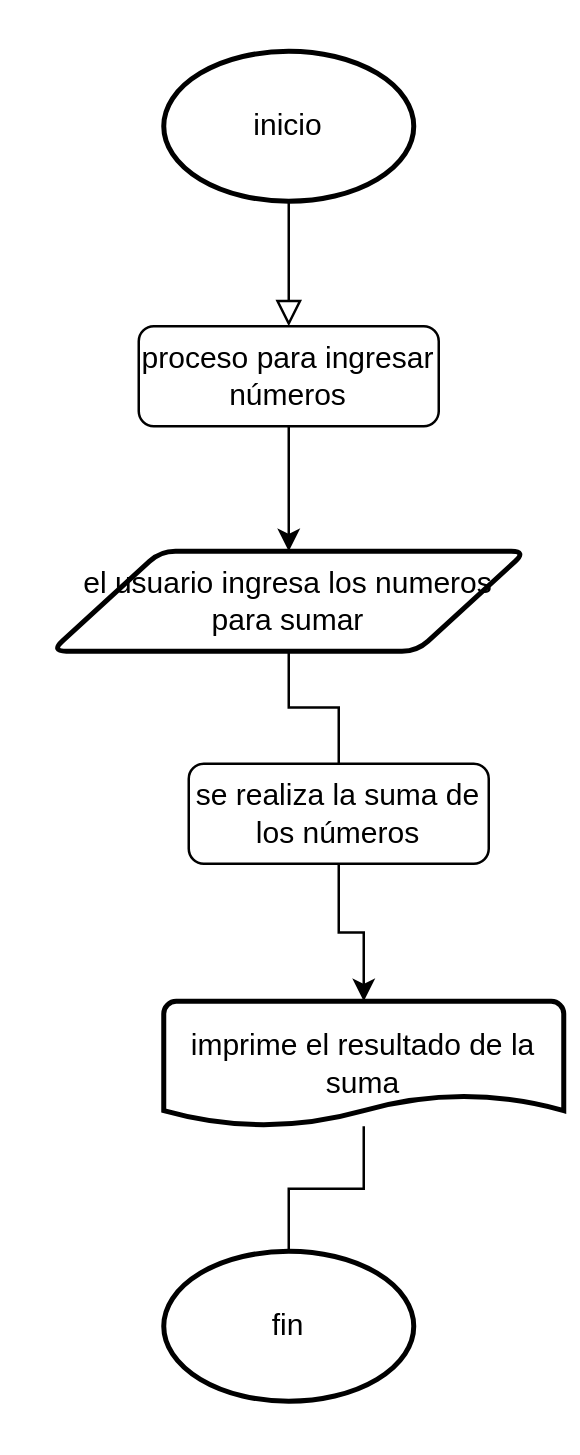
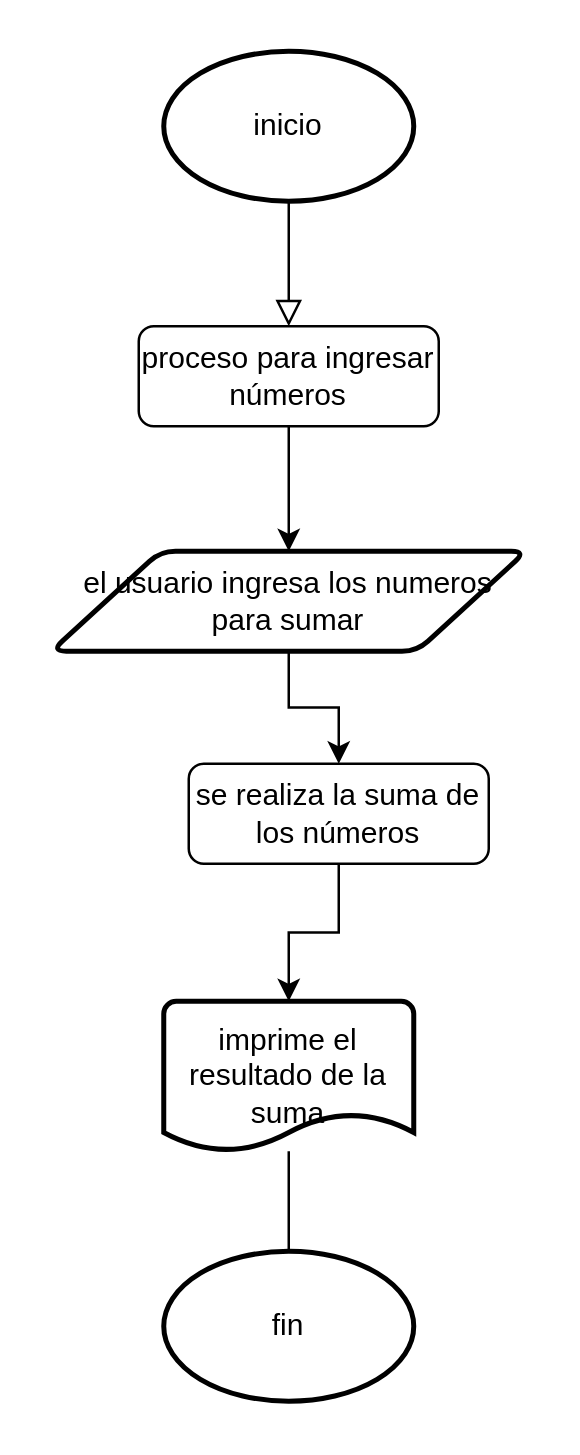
(339, 752) -> (339, 745)
(364, 1064) -> (289, 1076)
